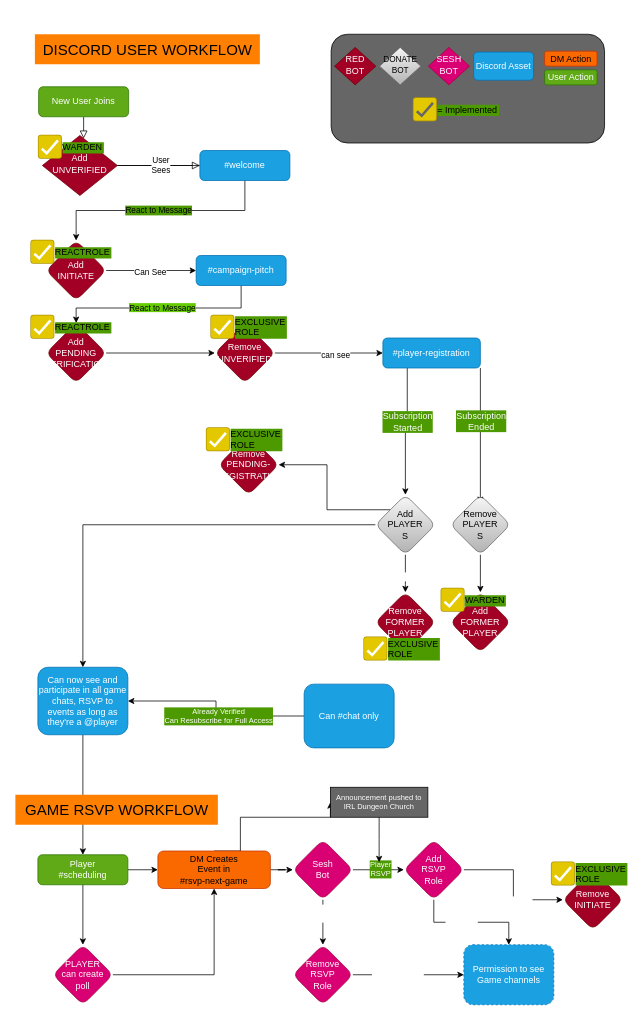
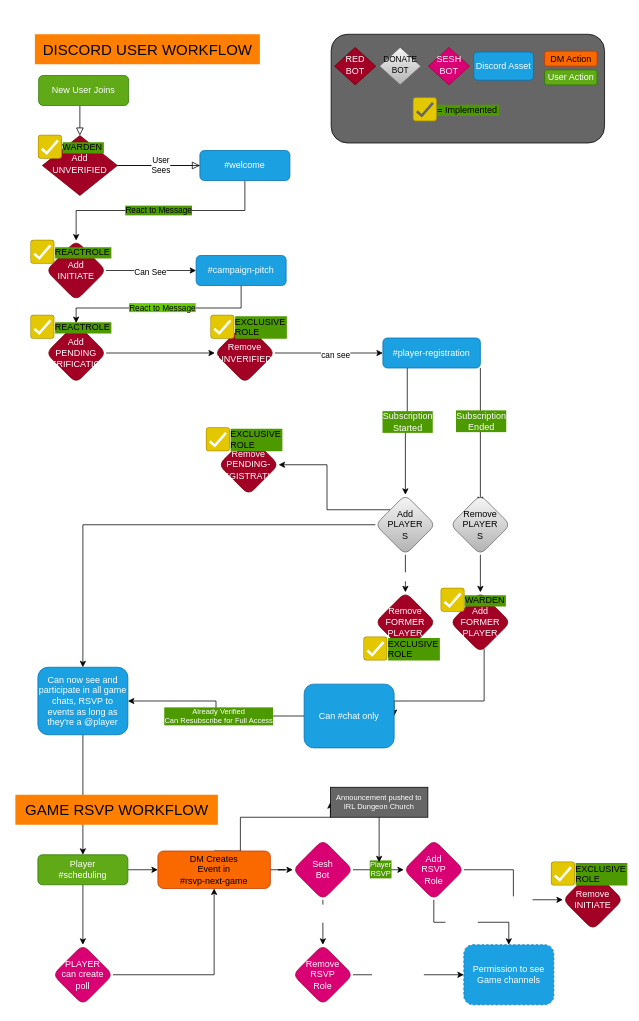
(84, 102) -> (84, 90)
none -> (484, 701)
